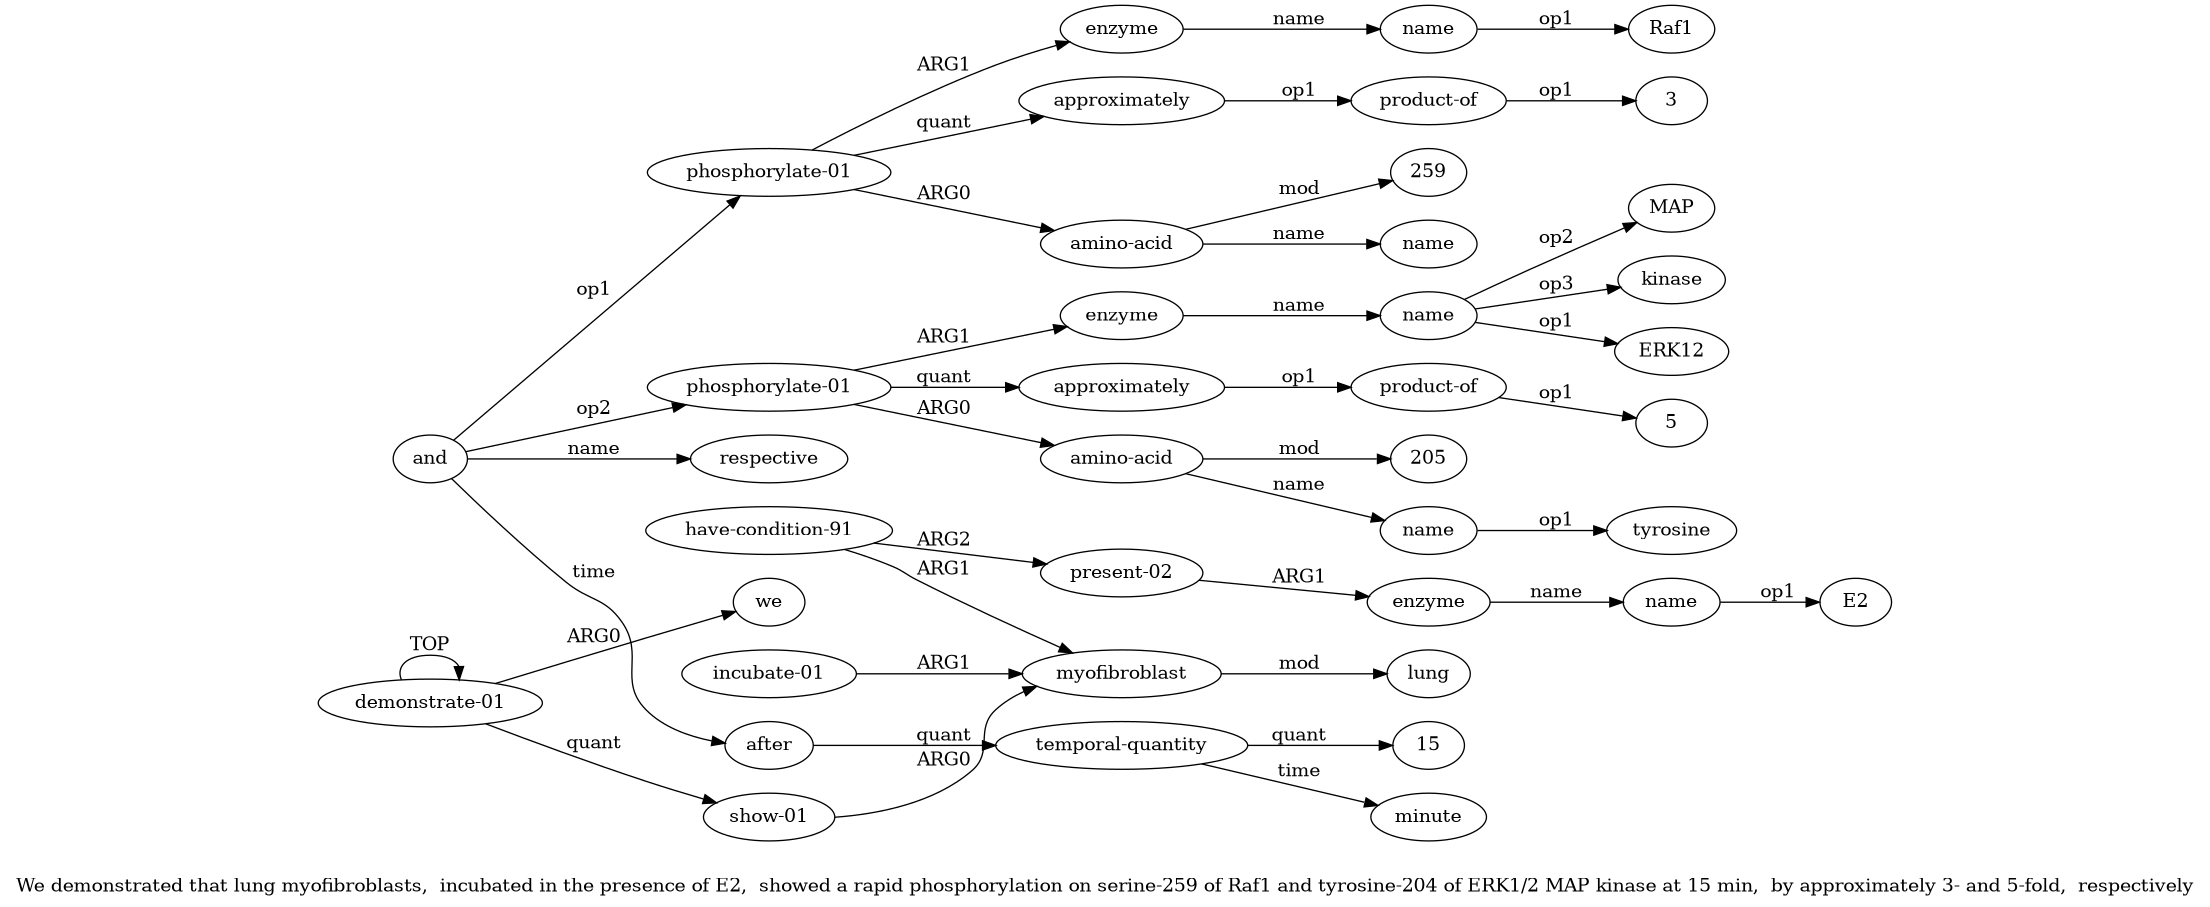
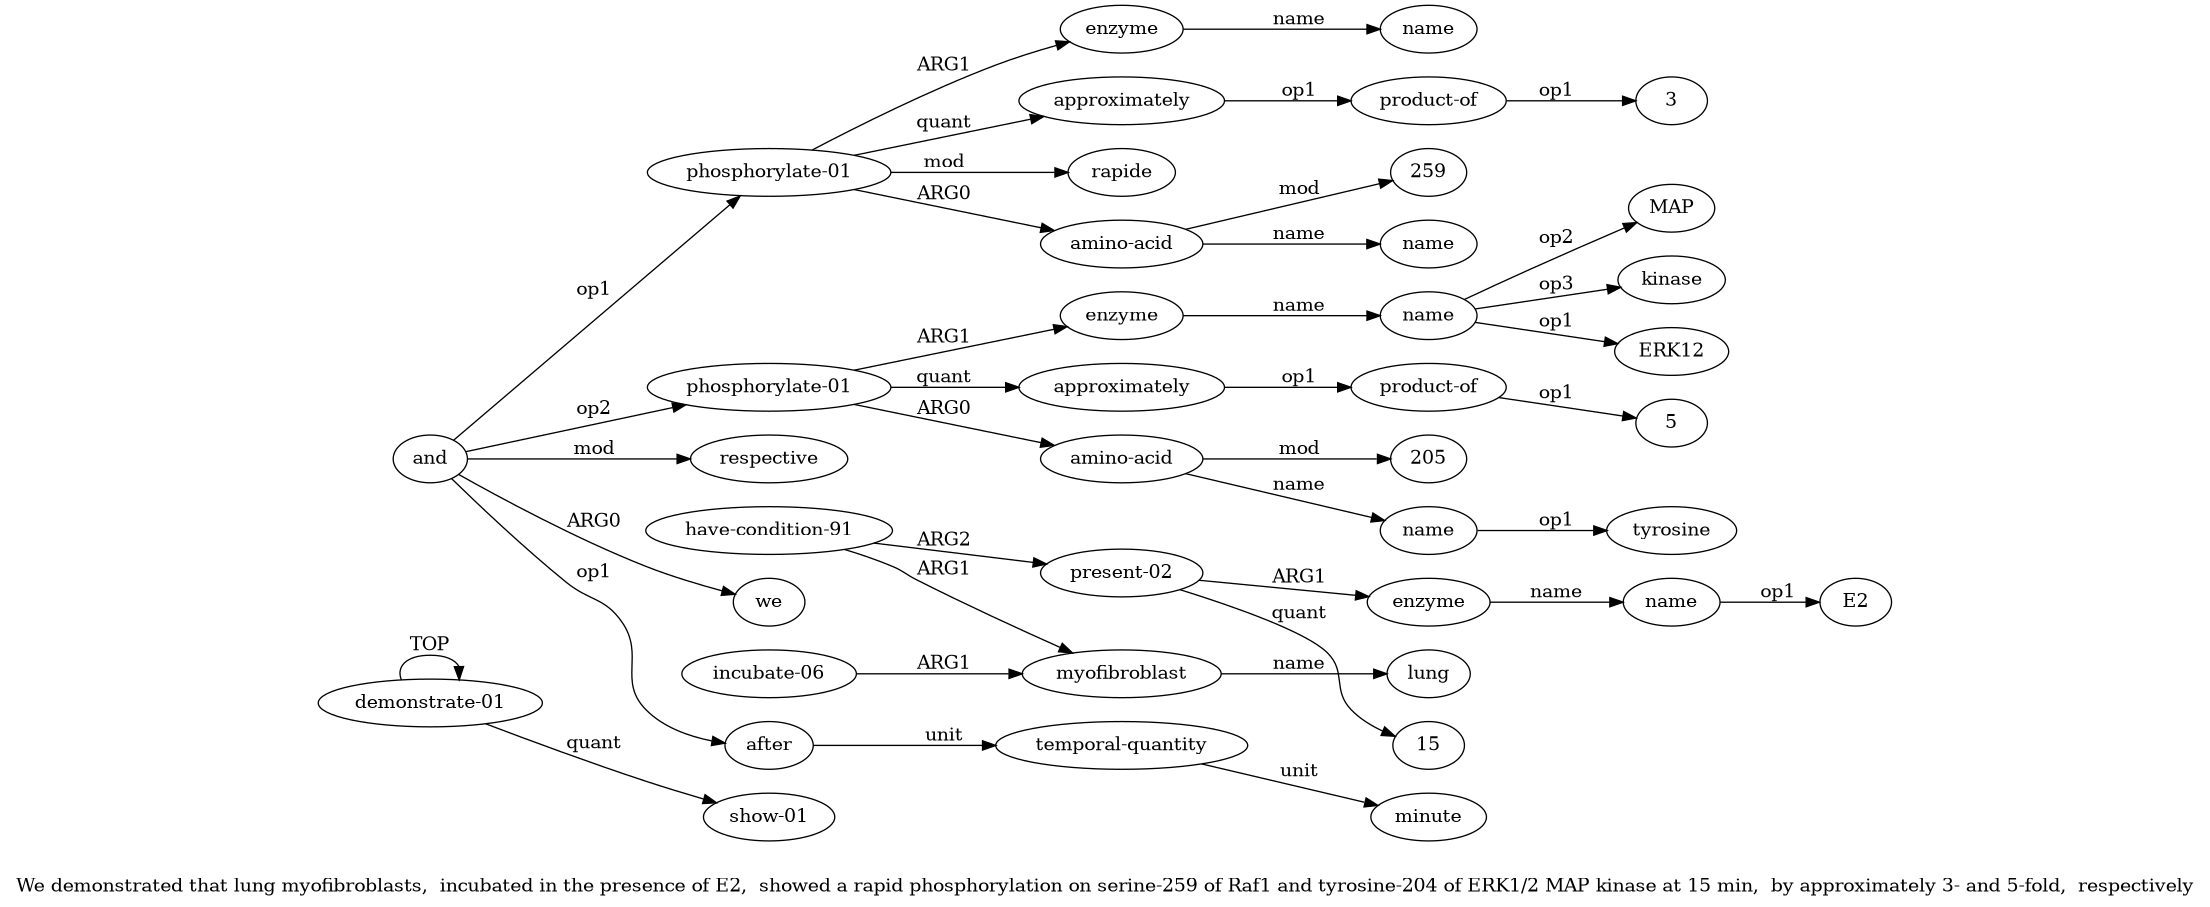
(1672, 29) -> none
none -> (1122, 172)
(594, 449) -> (594, 449)
(594, 572) -> (594, 572)
(609, 649) -> (587, 541)
(1299, 664) -> (1299, 664)
(769, 674) -> (769, 674)
(944, 735) -> (944, 735)
(1313, 745) -> (1303, 636)
(1299, 771) -> (1299, 771)
(953, 784) -> none
